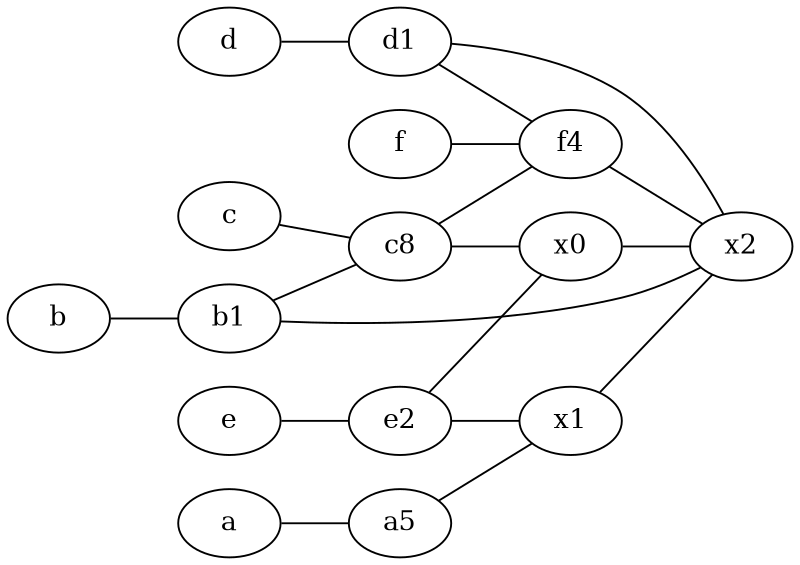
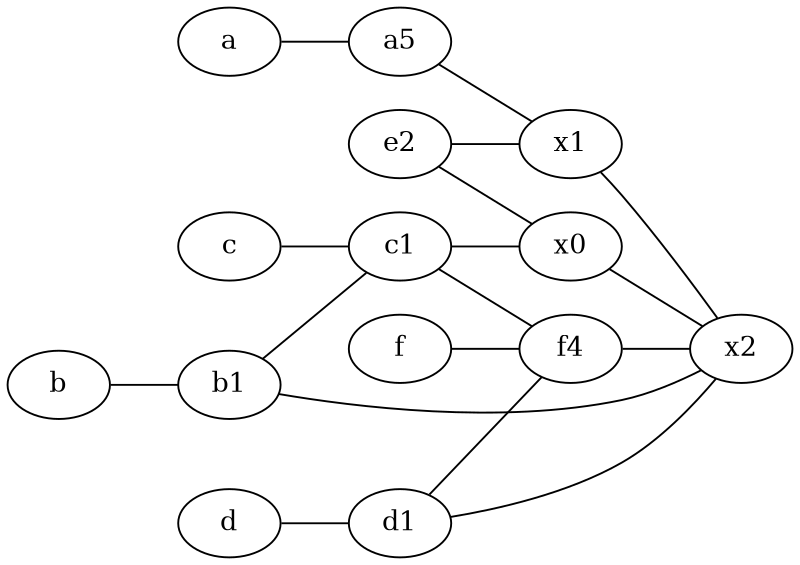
(400, 246) -> (400, 246)
(229, 421) -> none
